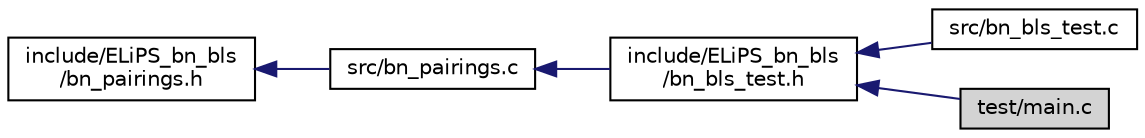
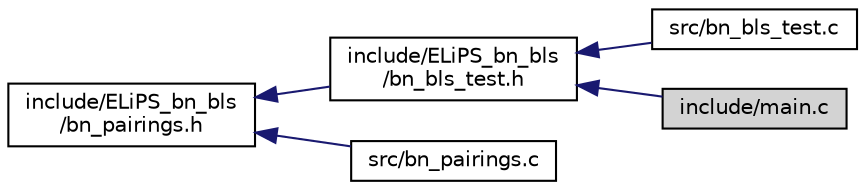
(583, 69) -> (303, 90)
(1035, 109) -> (755, 109)
